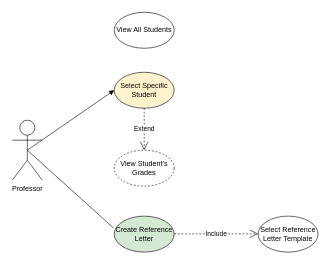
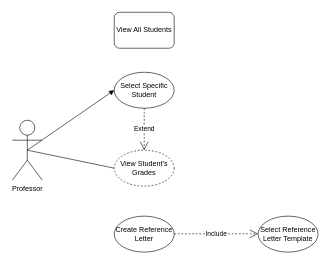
(144, 30) -> (144, 30)
(144, 90) -> (144, 90)
none -> (73, 160)
(71, 190) -> none
(144, 234) -> (144, 234)
